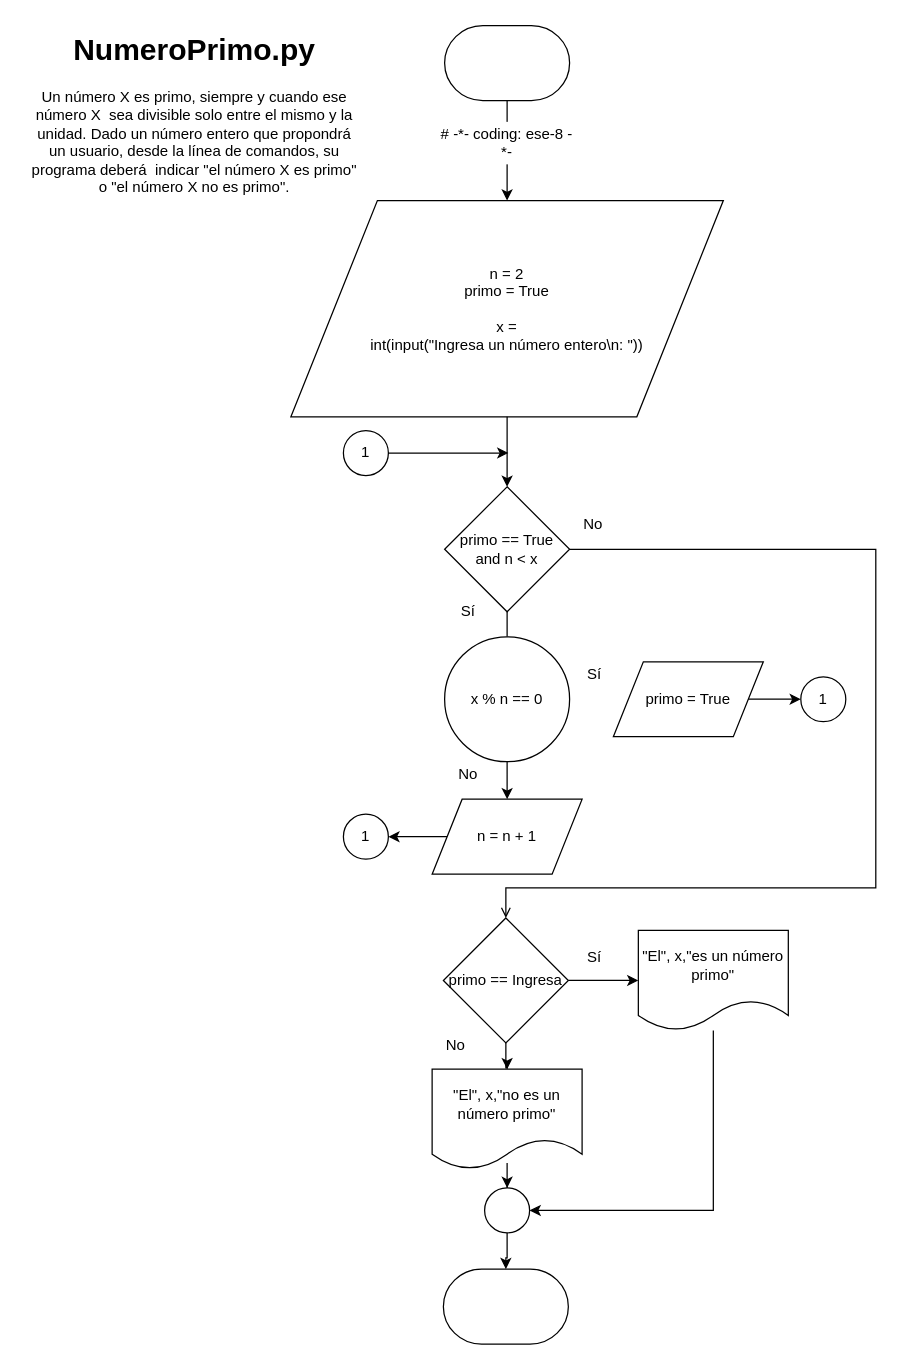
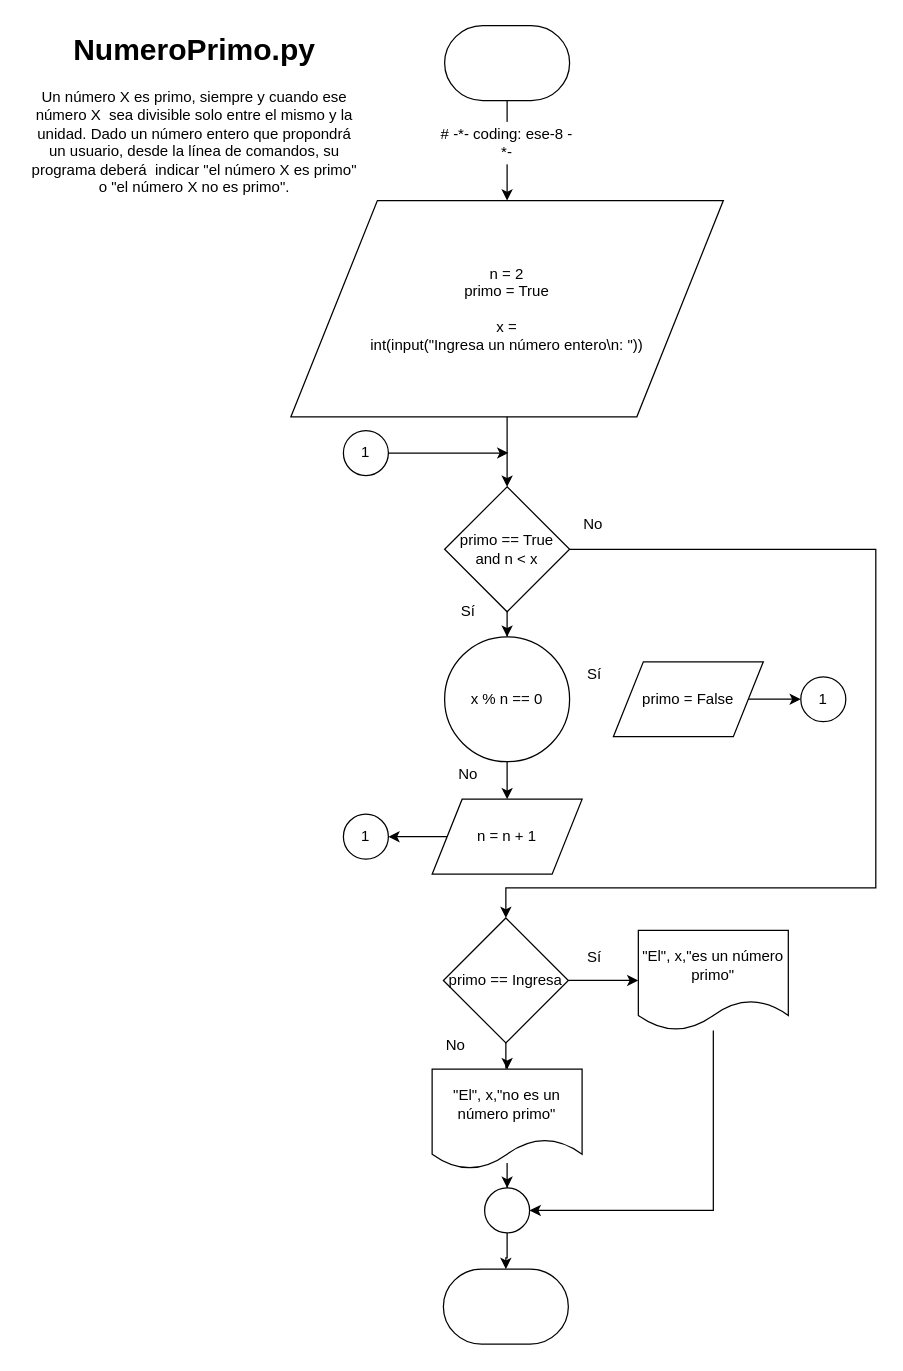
(507, 630) -> (507, 627)
(688, 699) -> (688, 699)
(506, 910) -> (506, 908)
